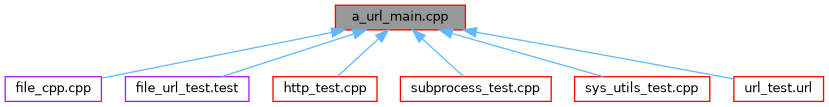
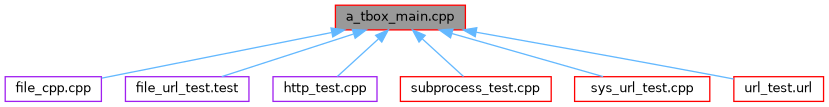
(400, 18) -> (400, 18)
(325, 89) -> (325, 89)
(642, 89) -> (642, 89)
